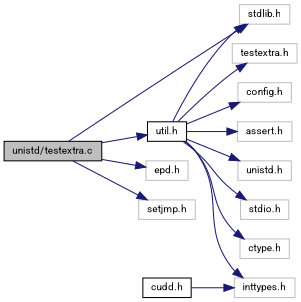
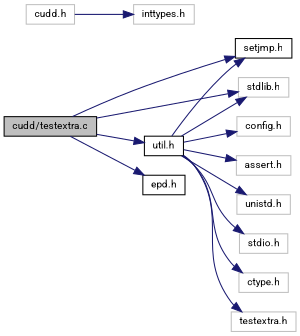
(53, 151) -> (50, 126)
(167, 171) -> (164, 185)
(167, 210) -> (264, 48)
(213, 212) -> (208, 91)
(167, 288) -> (50, 14)
